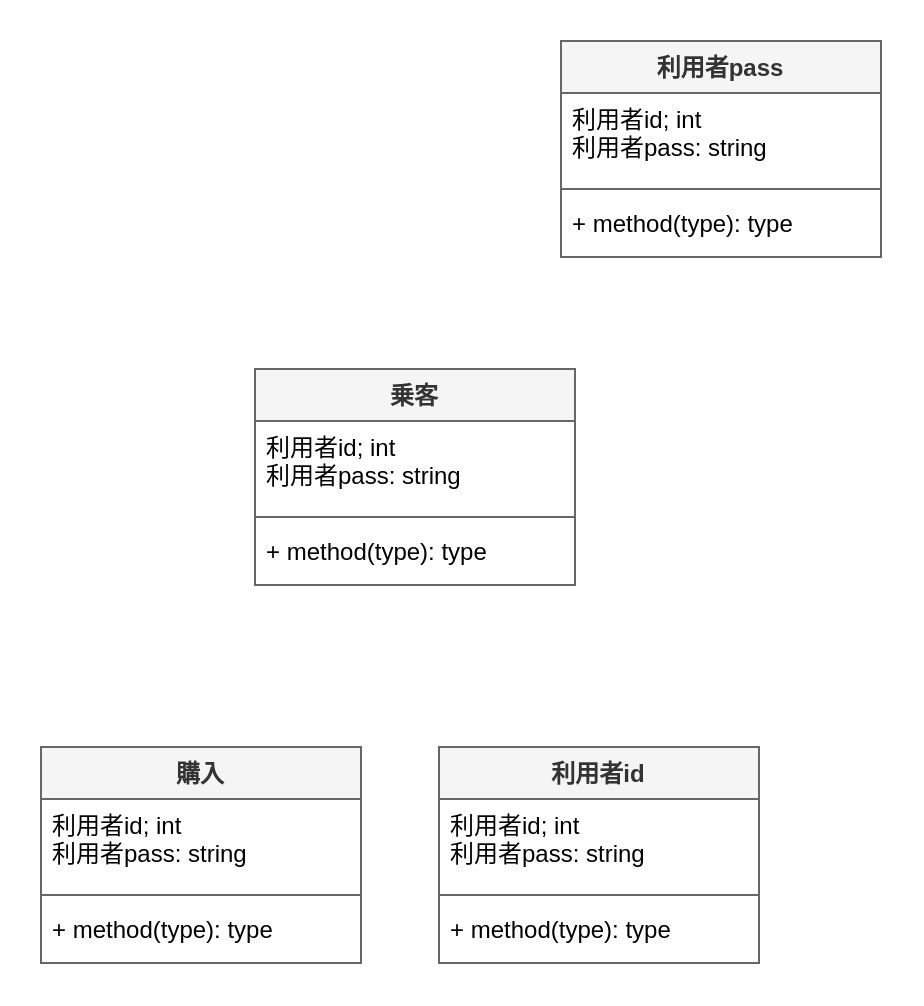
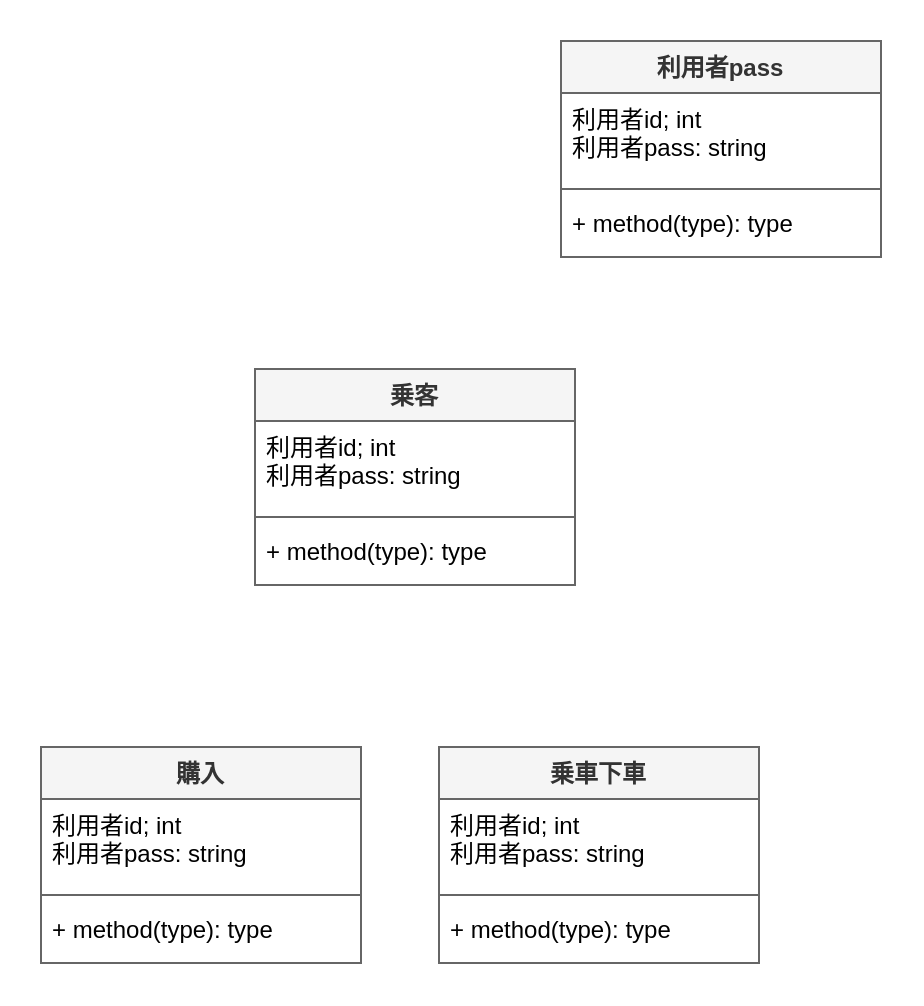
(598, 774) -> (598, 774)
